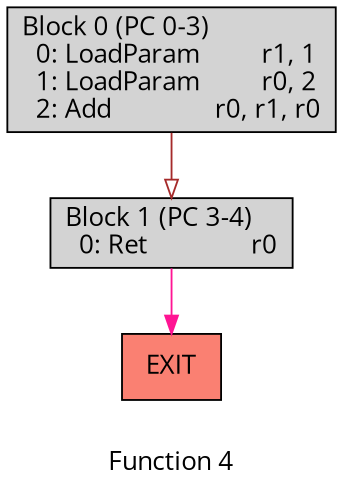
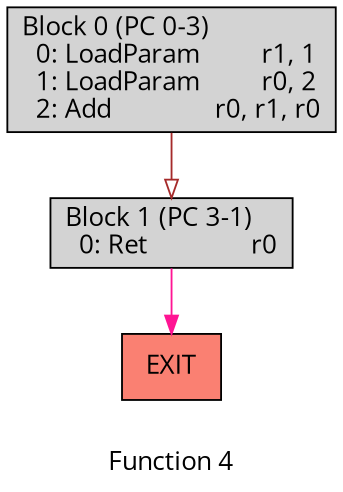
(172, 233) -> (172, 233)
